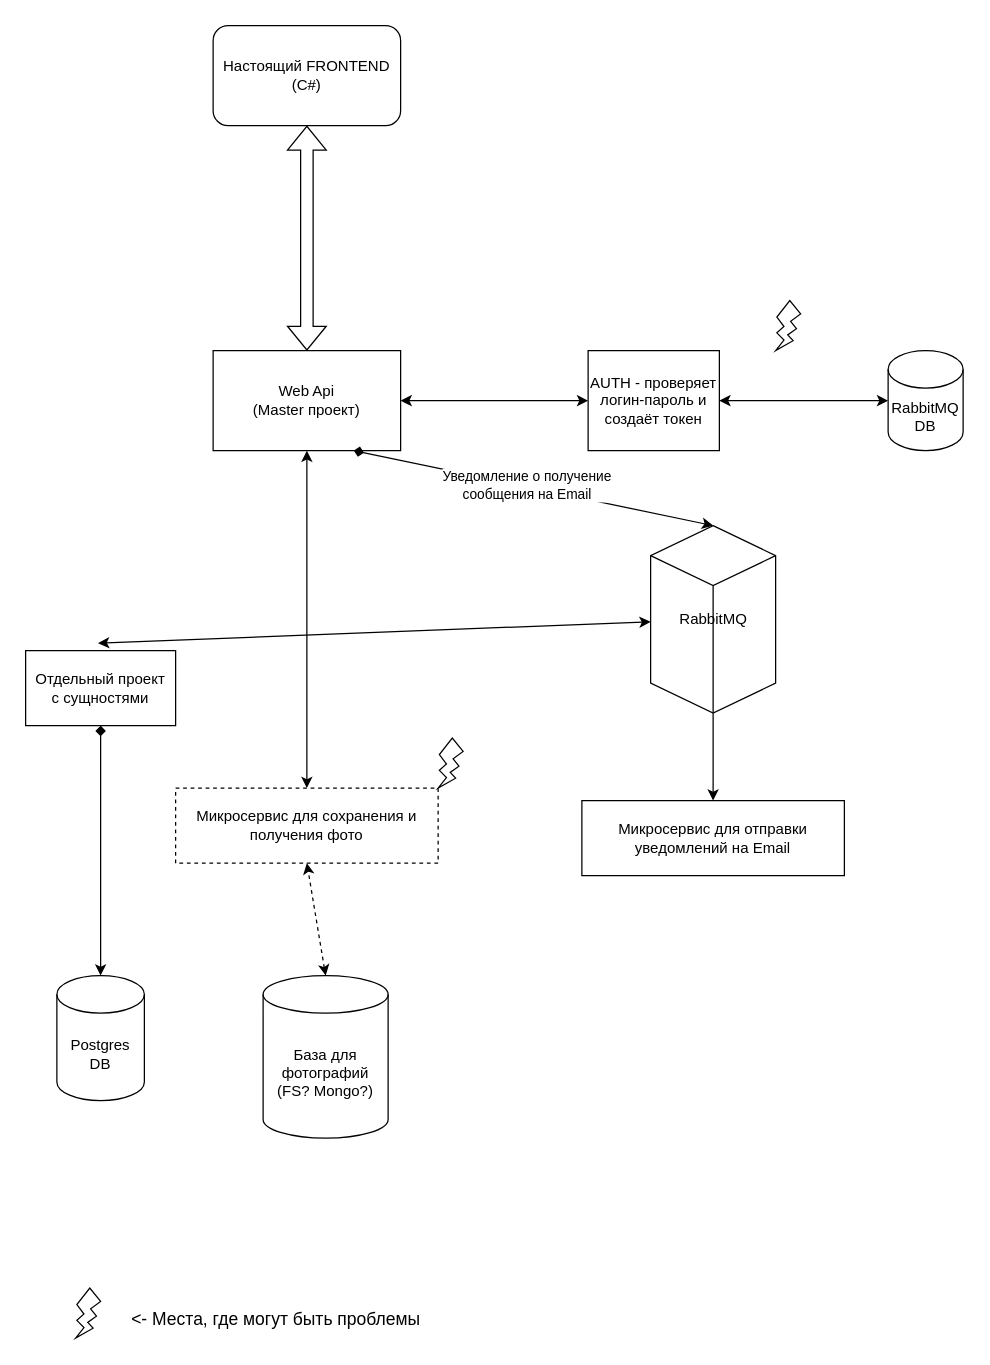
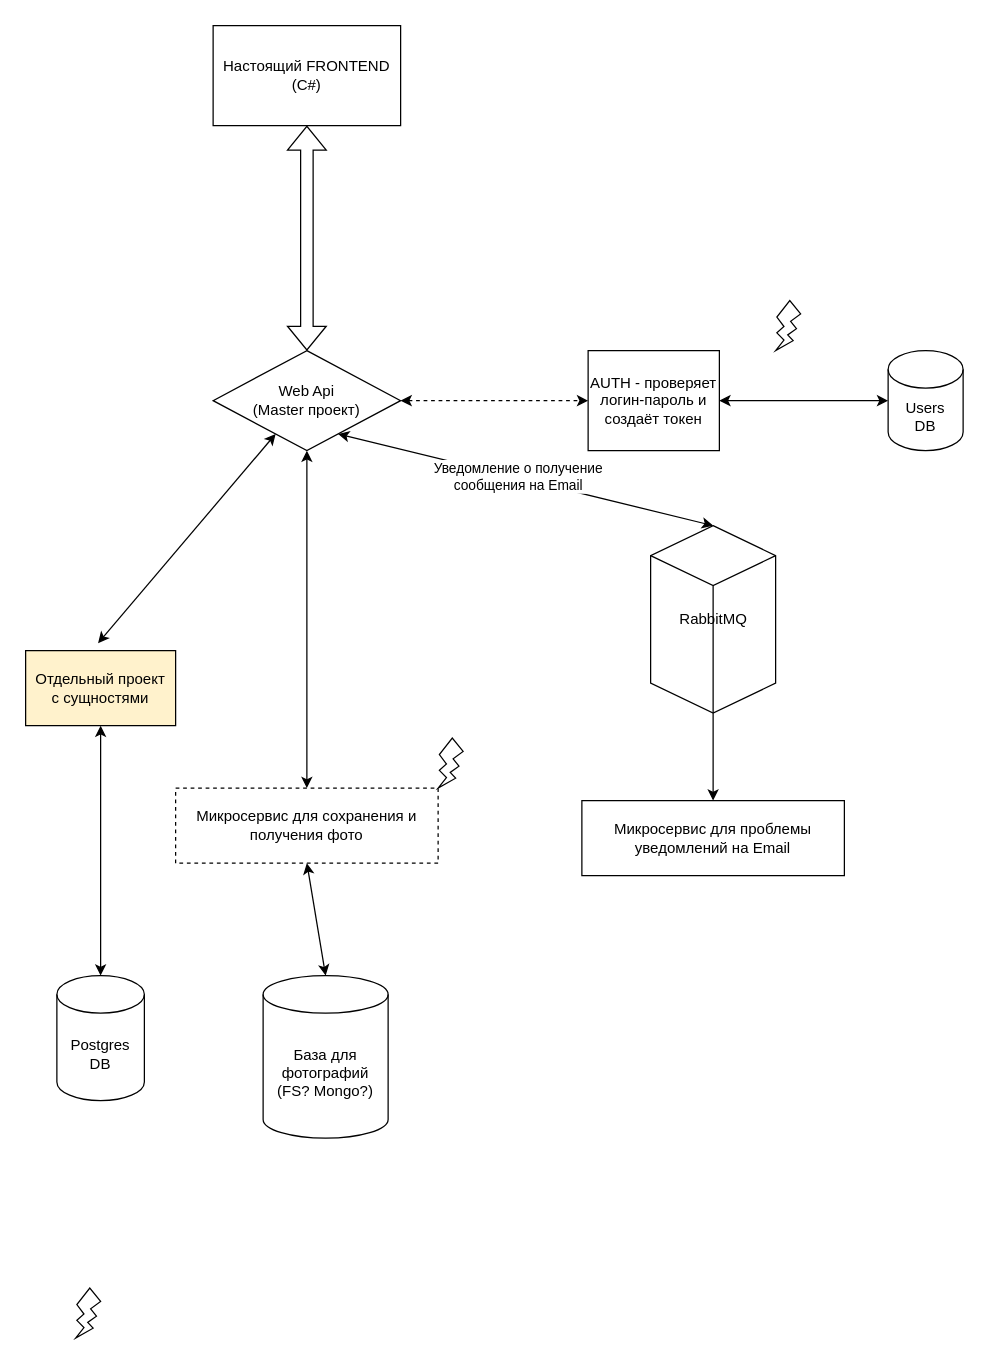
(307, 76) -> (307, 76)
(307, 401) -> (307, 401)
(495, 401) -> (495, 401)
(926, 417) -> (926, 417)
(477, 476) -> (396, 448)
(374, 632) -> (187, 539)
(101, 688) -> (101, 688)
(101, 736) -> (101, 736)
(713, 838) -> (713, 838)
(316, 918) -> (316, 918)
(276, 1319) -> none
